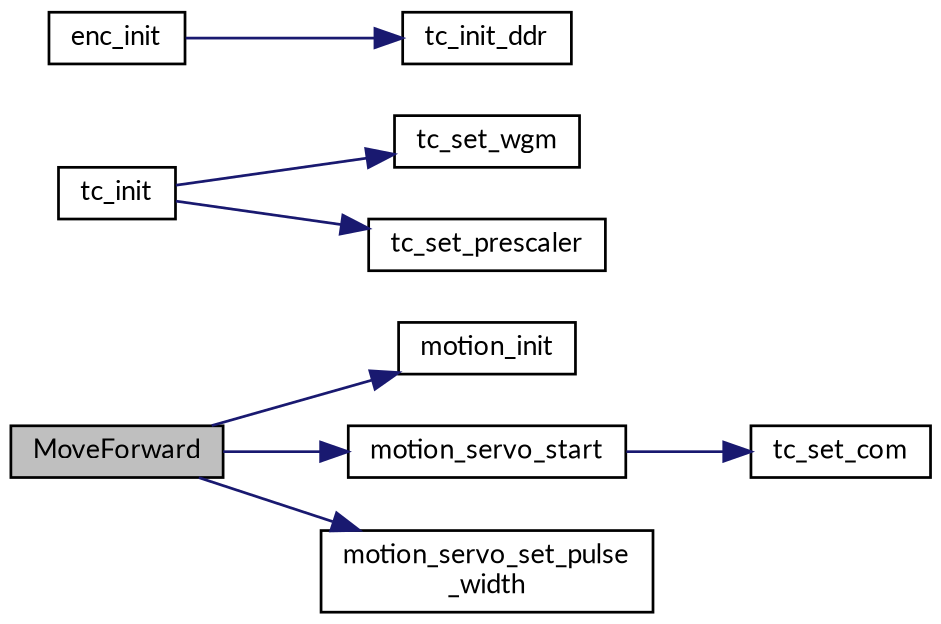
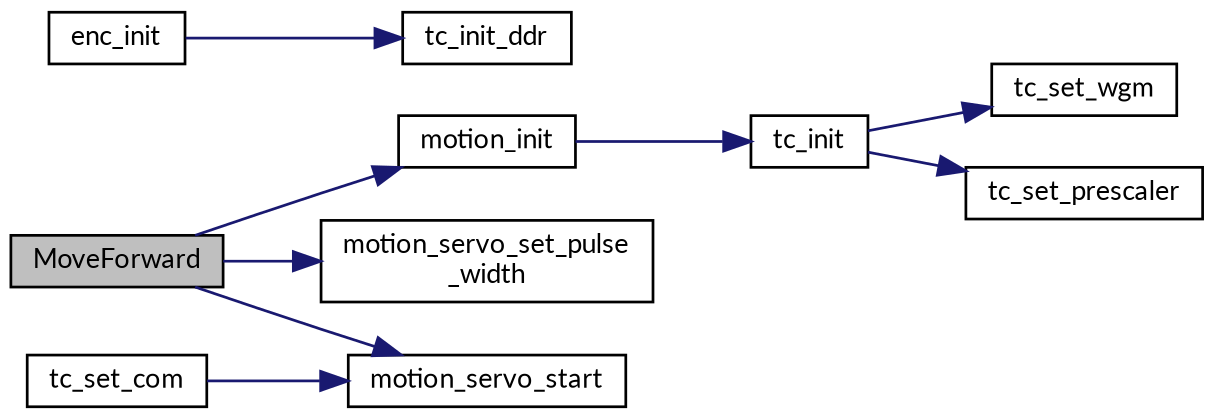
none -> (649, 141)
(675, 452) -> (263, 381)
